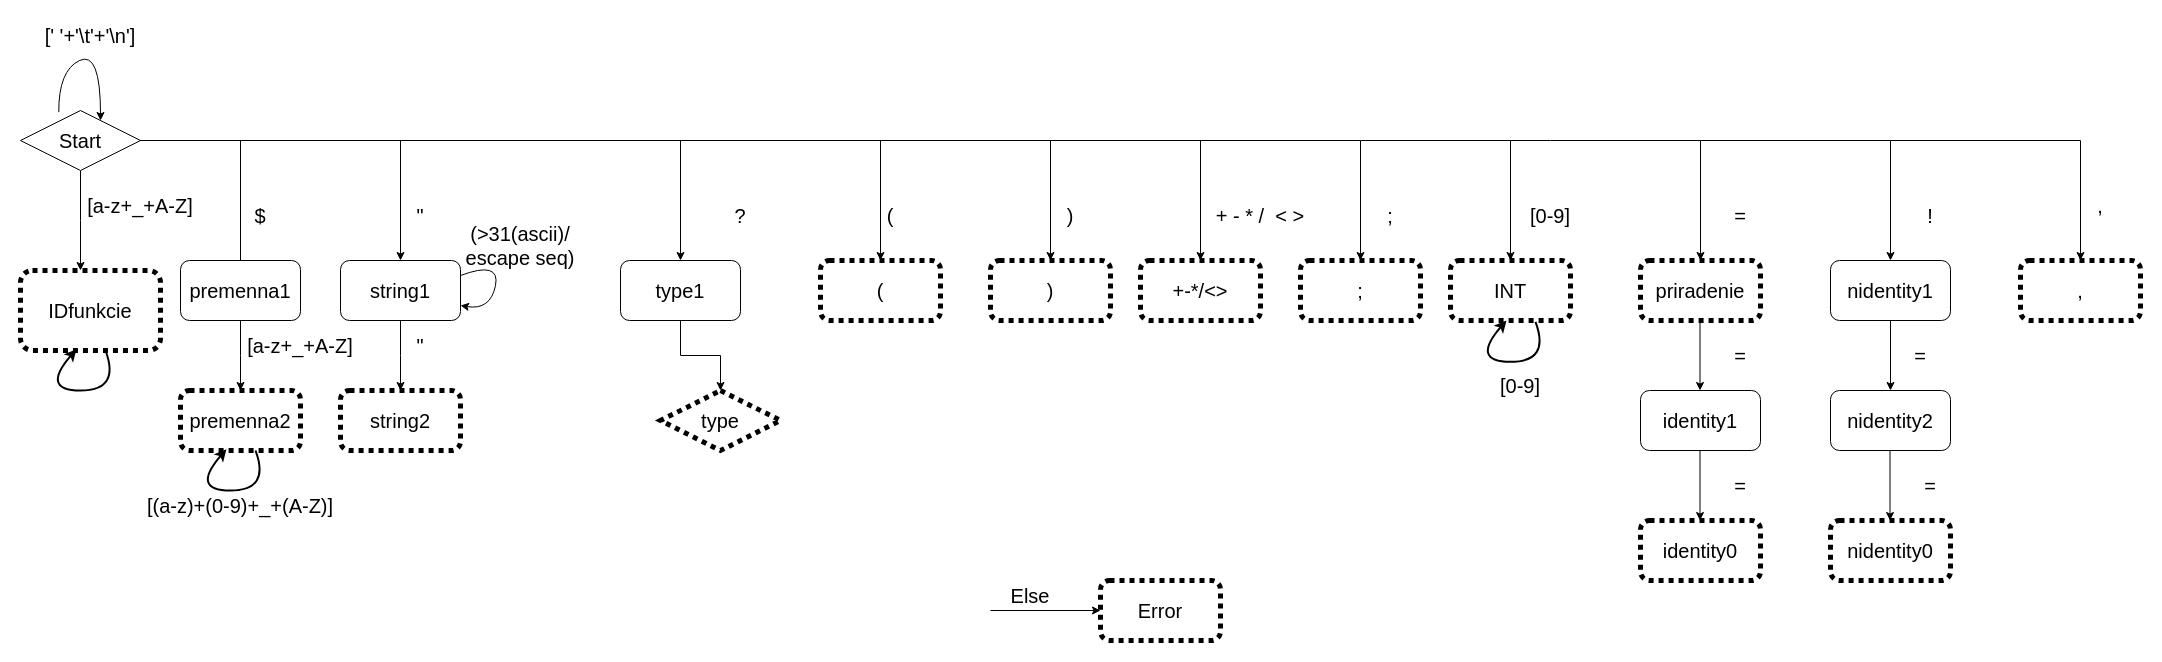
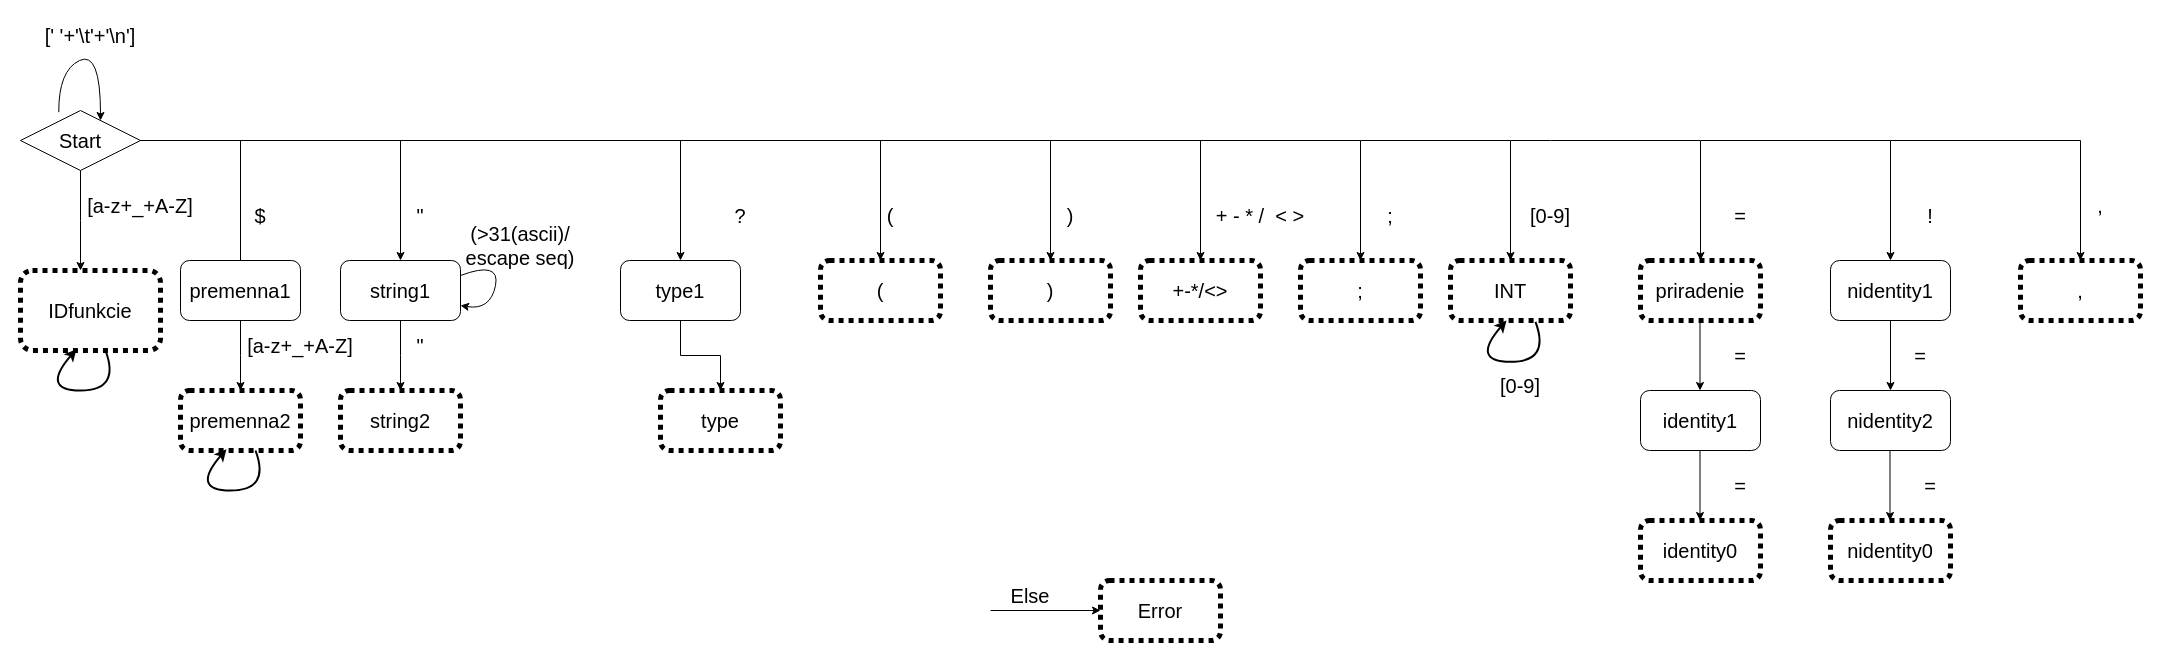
(721, 421) -> (721, 421)
(241, 506) -> none
